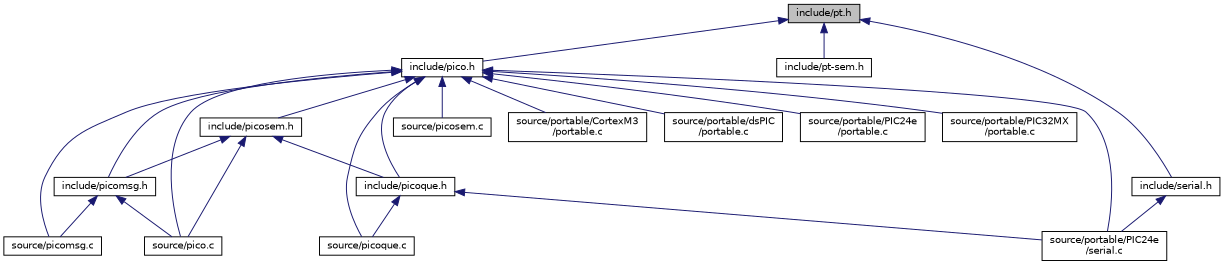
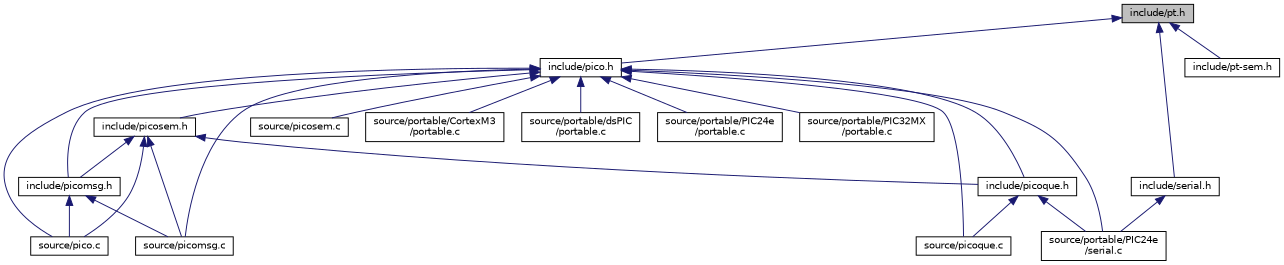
none -> (166, 191)
